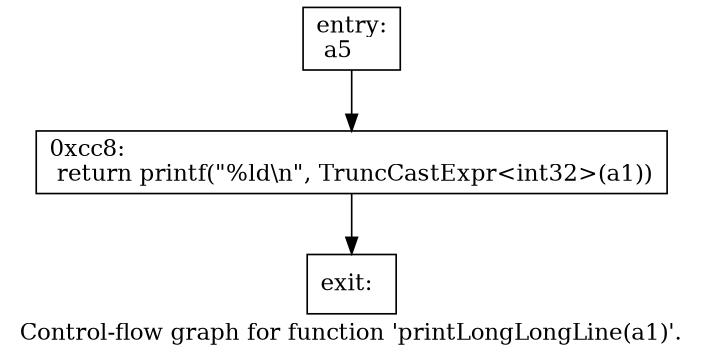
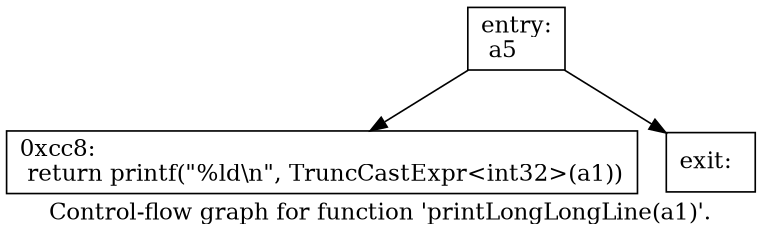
(352, 215) -> (608, 97)
